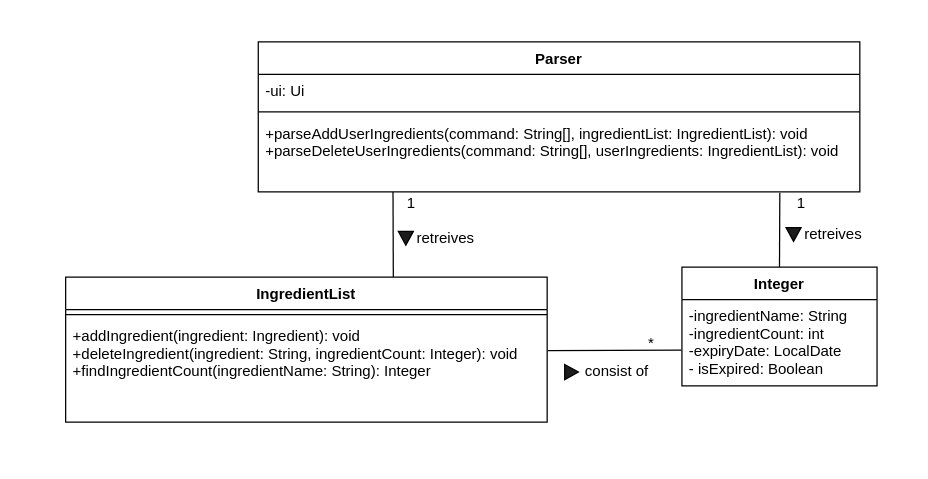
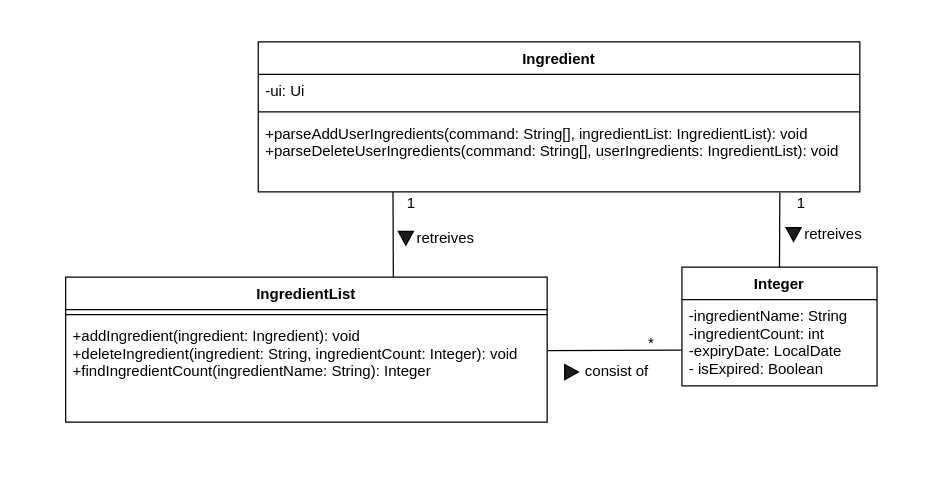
(558, 59) -> (558, 59)
